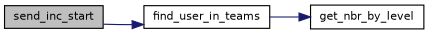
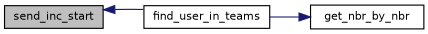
(367, 17) -> (367, 17)
(118, 25) -> (129, 9)
